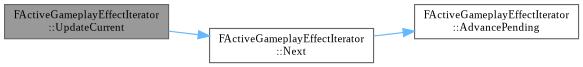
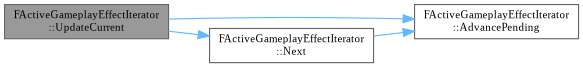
none -> (286, 17)
